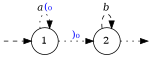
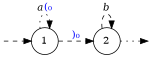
(72, 41) -> (72, 41)
